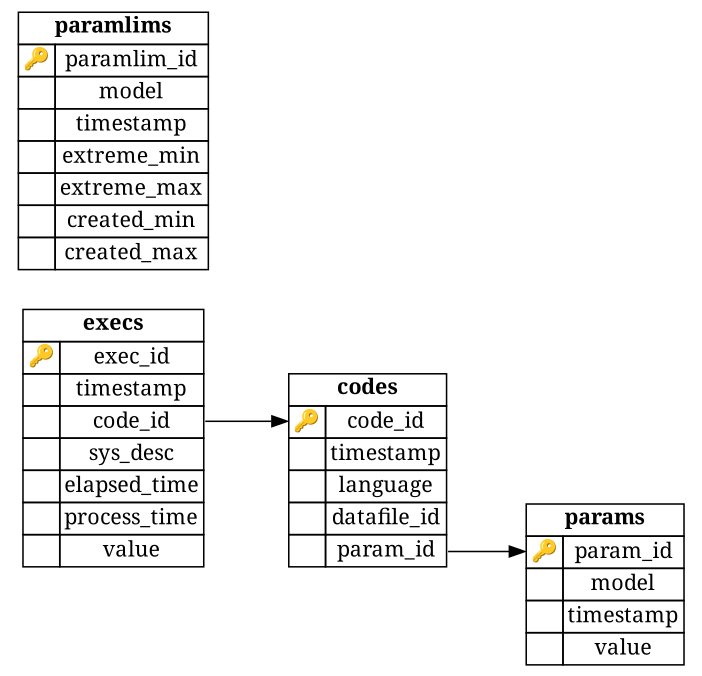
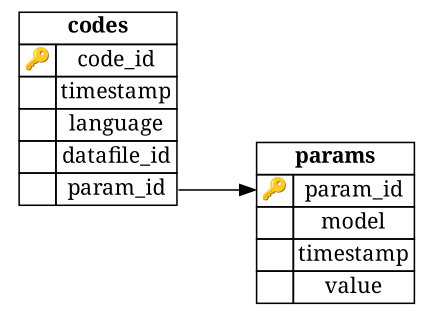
(113, 141) -> none
(113, 438) -> none
